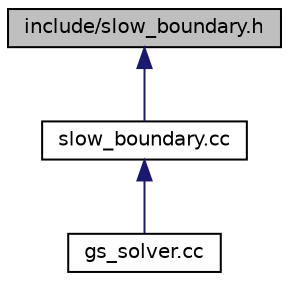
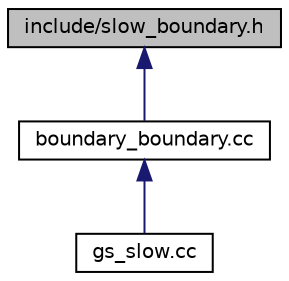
(144, 140) -> (144, 140)
(144, 253) -> (144, 253)
